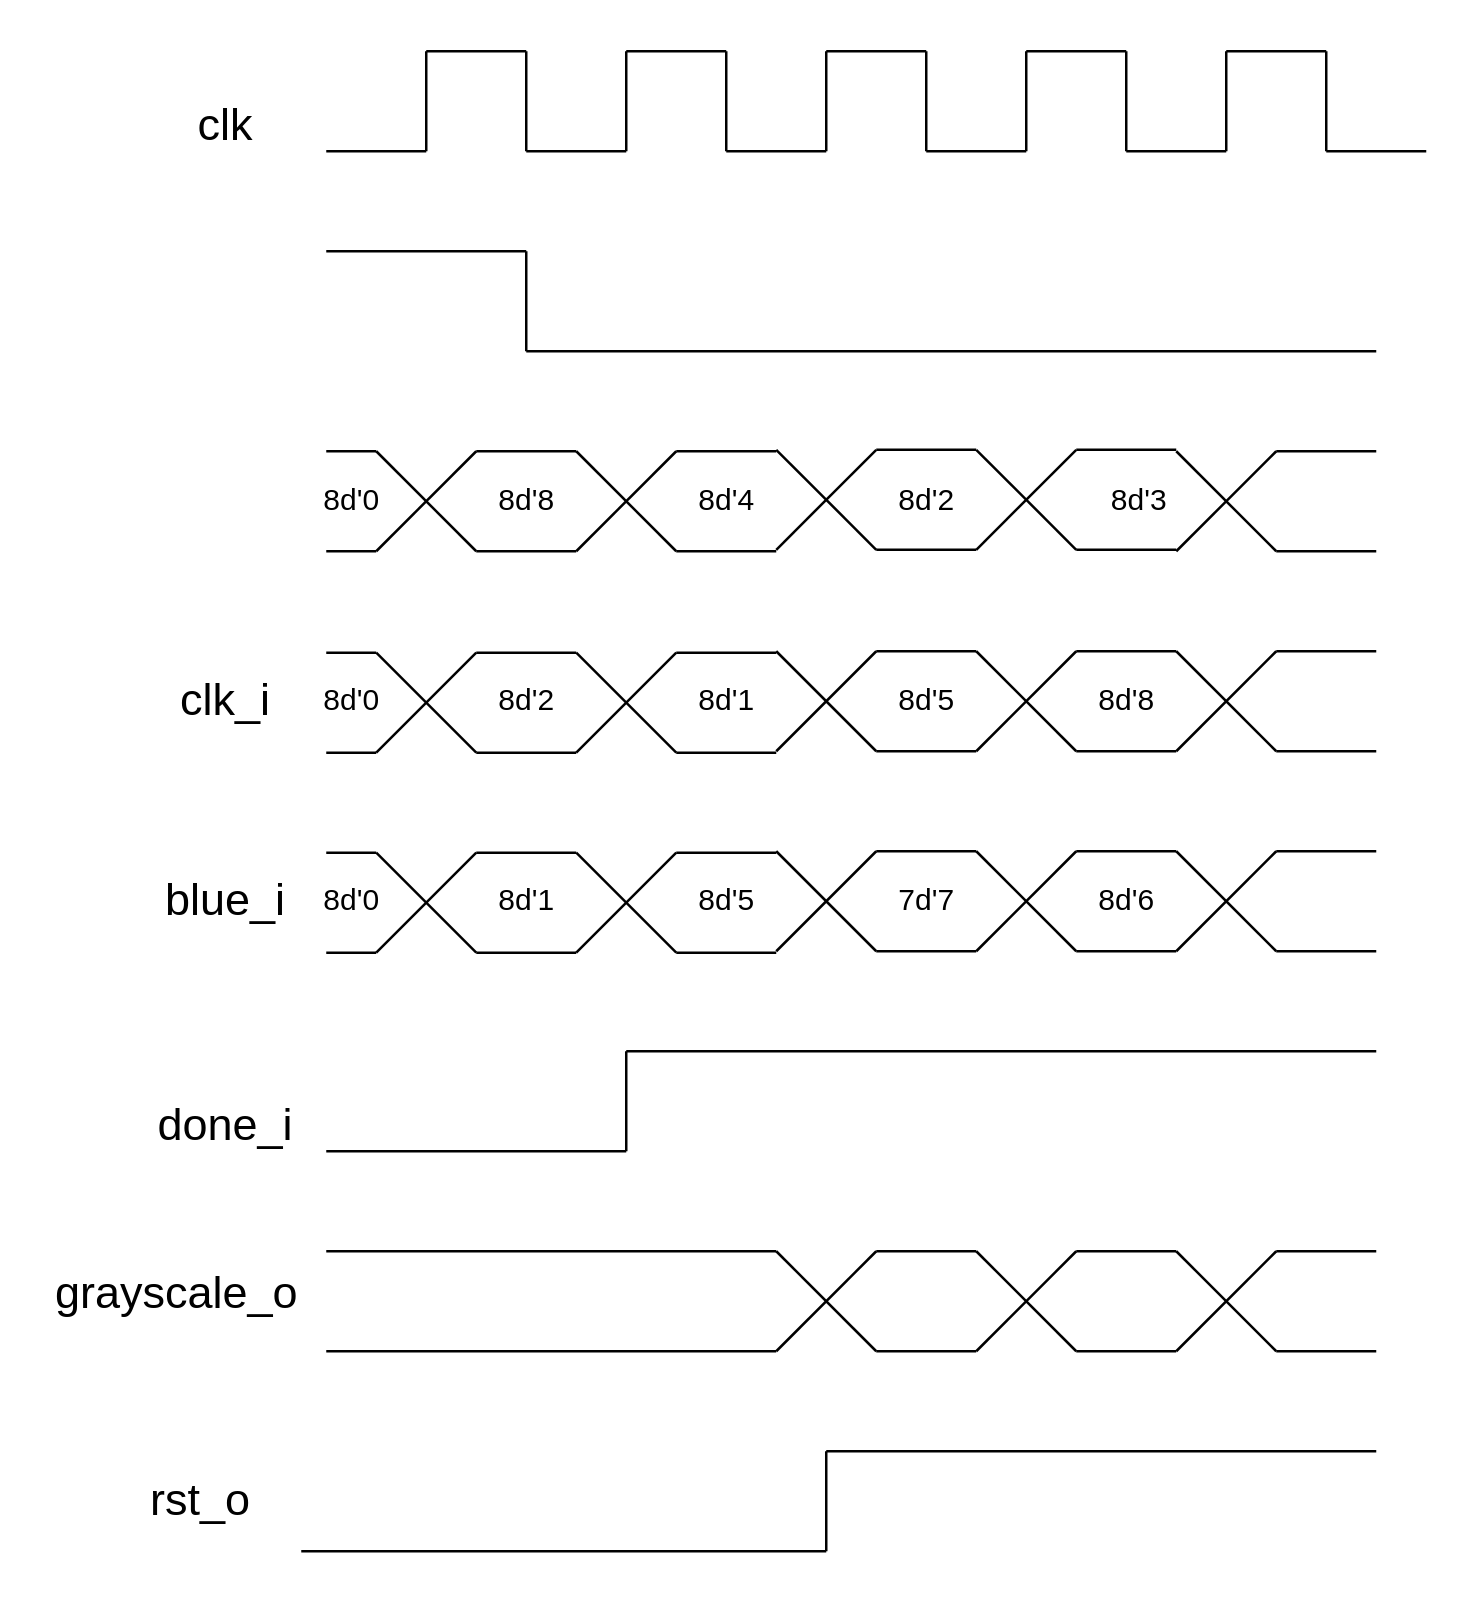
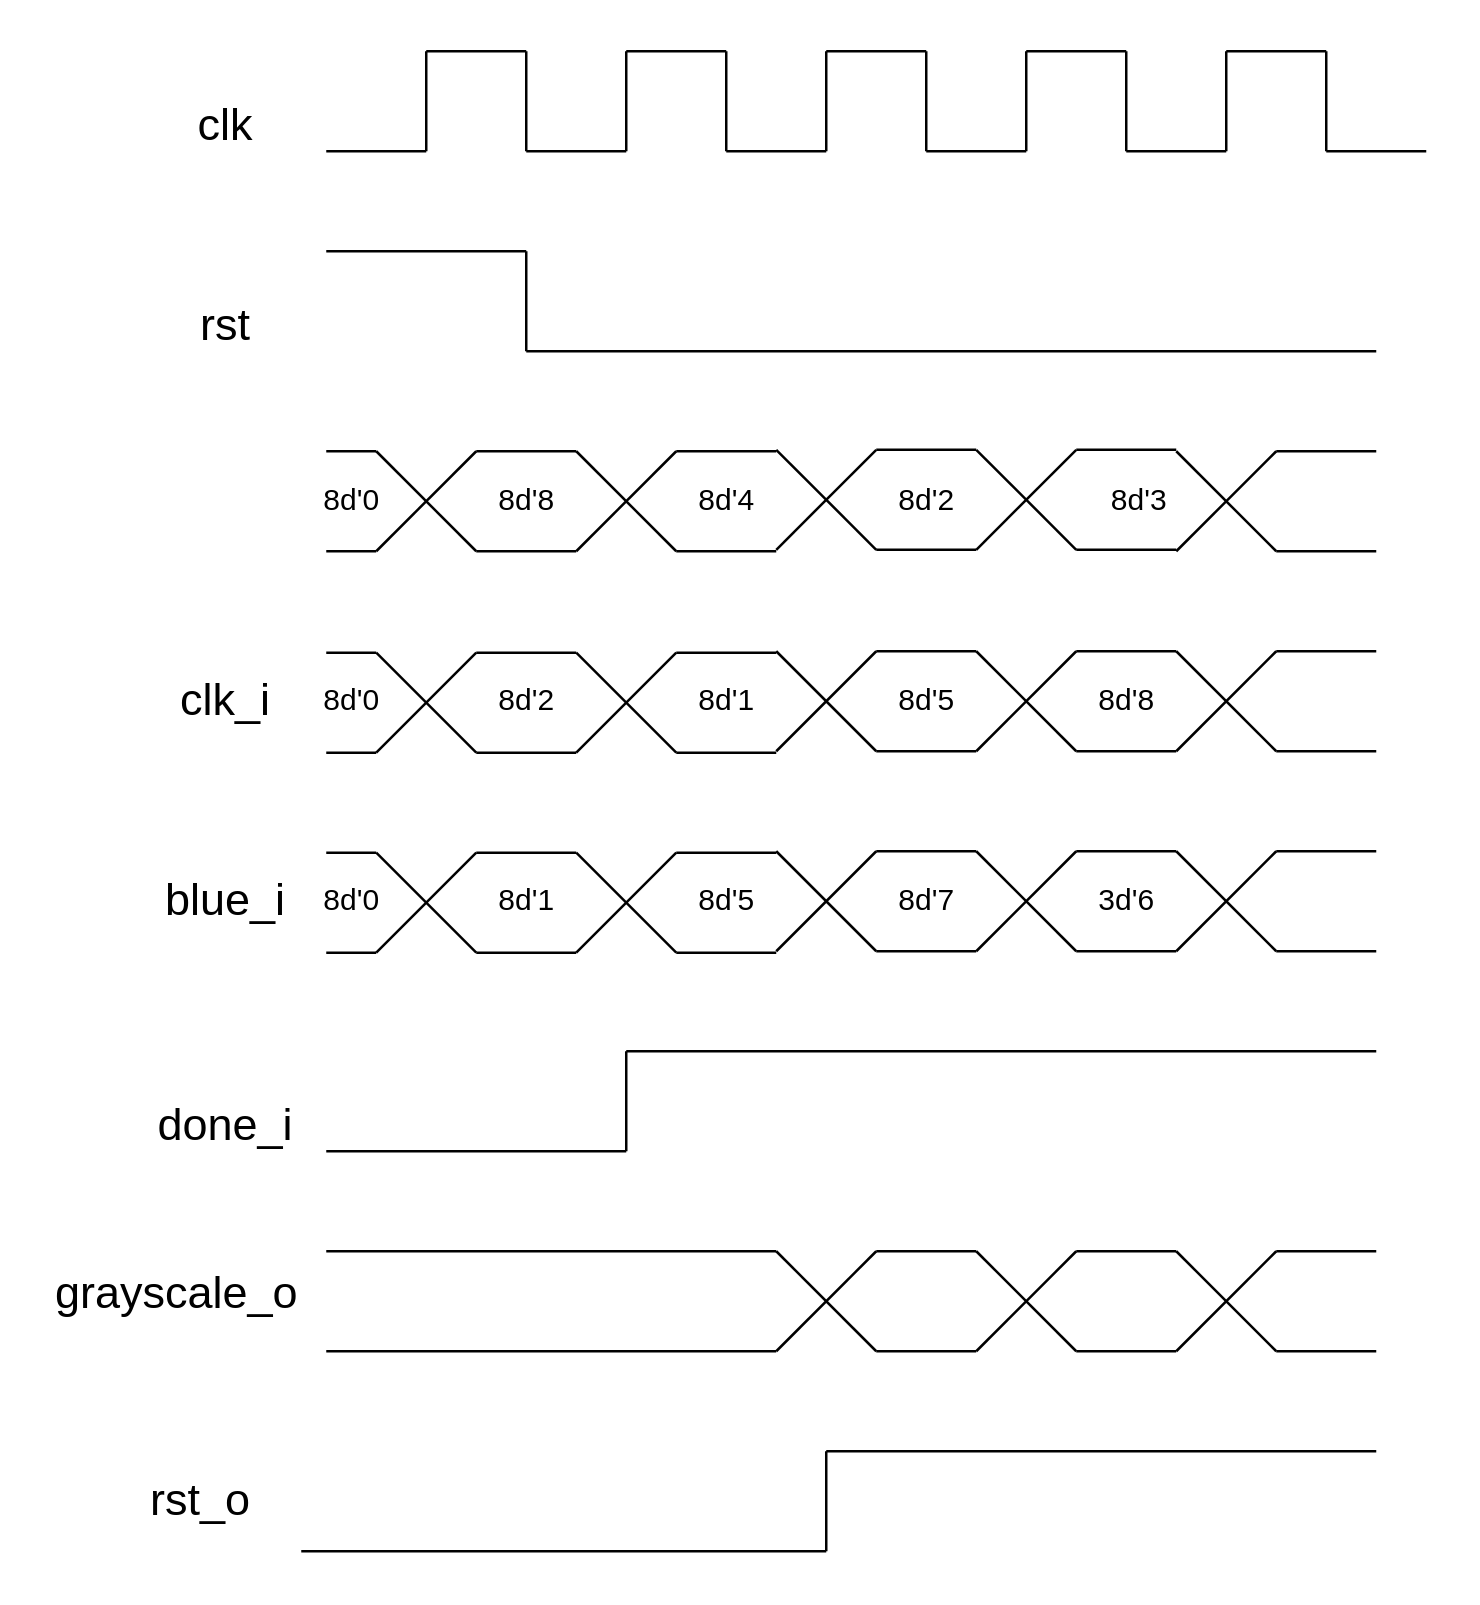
none -> (226, 326)
(928, 901) -> (928, 901)
(1128, 901) -> (1128, 901)
